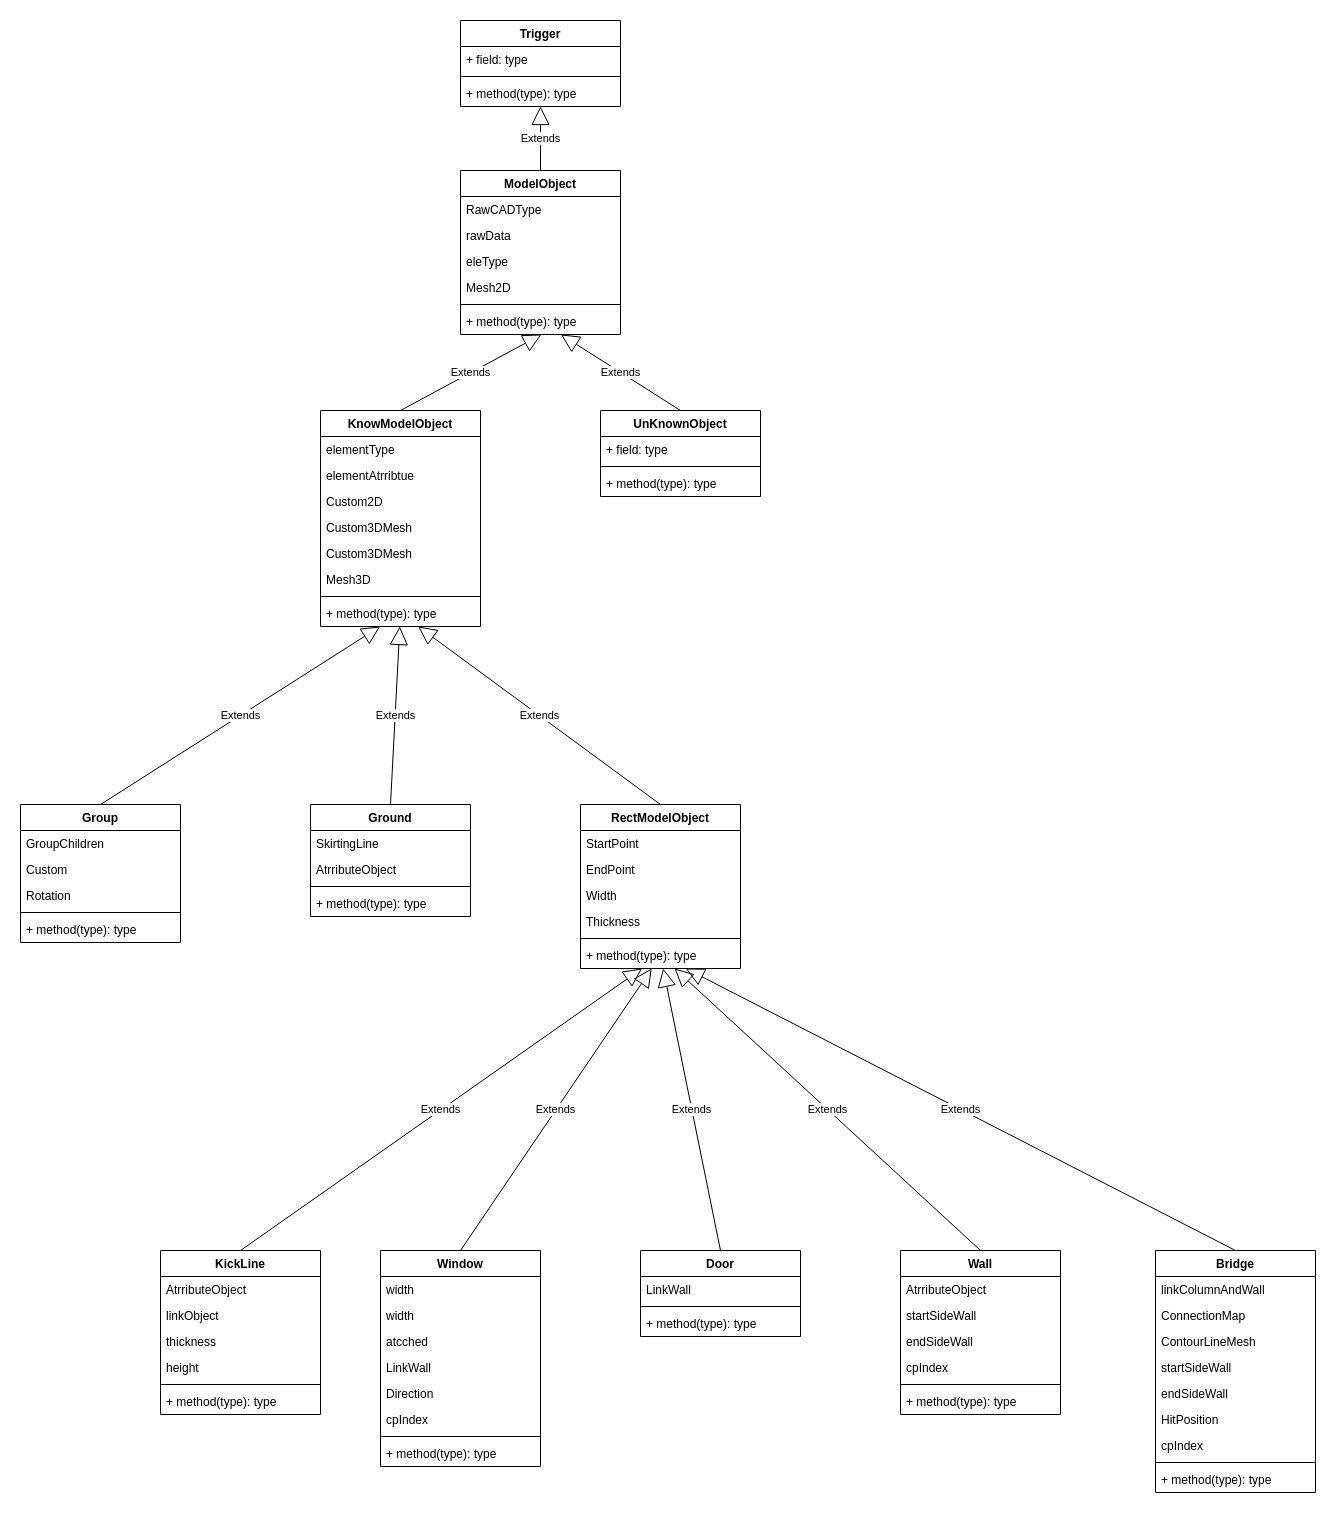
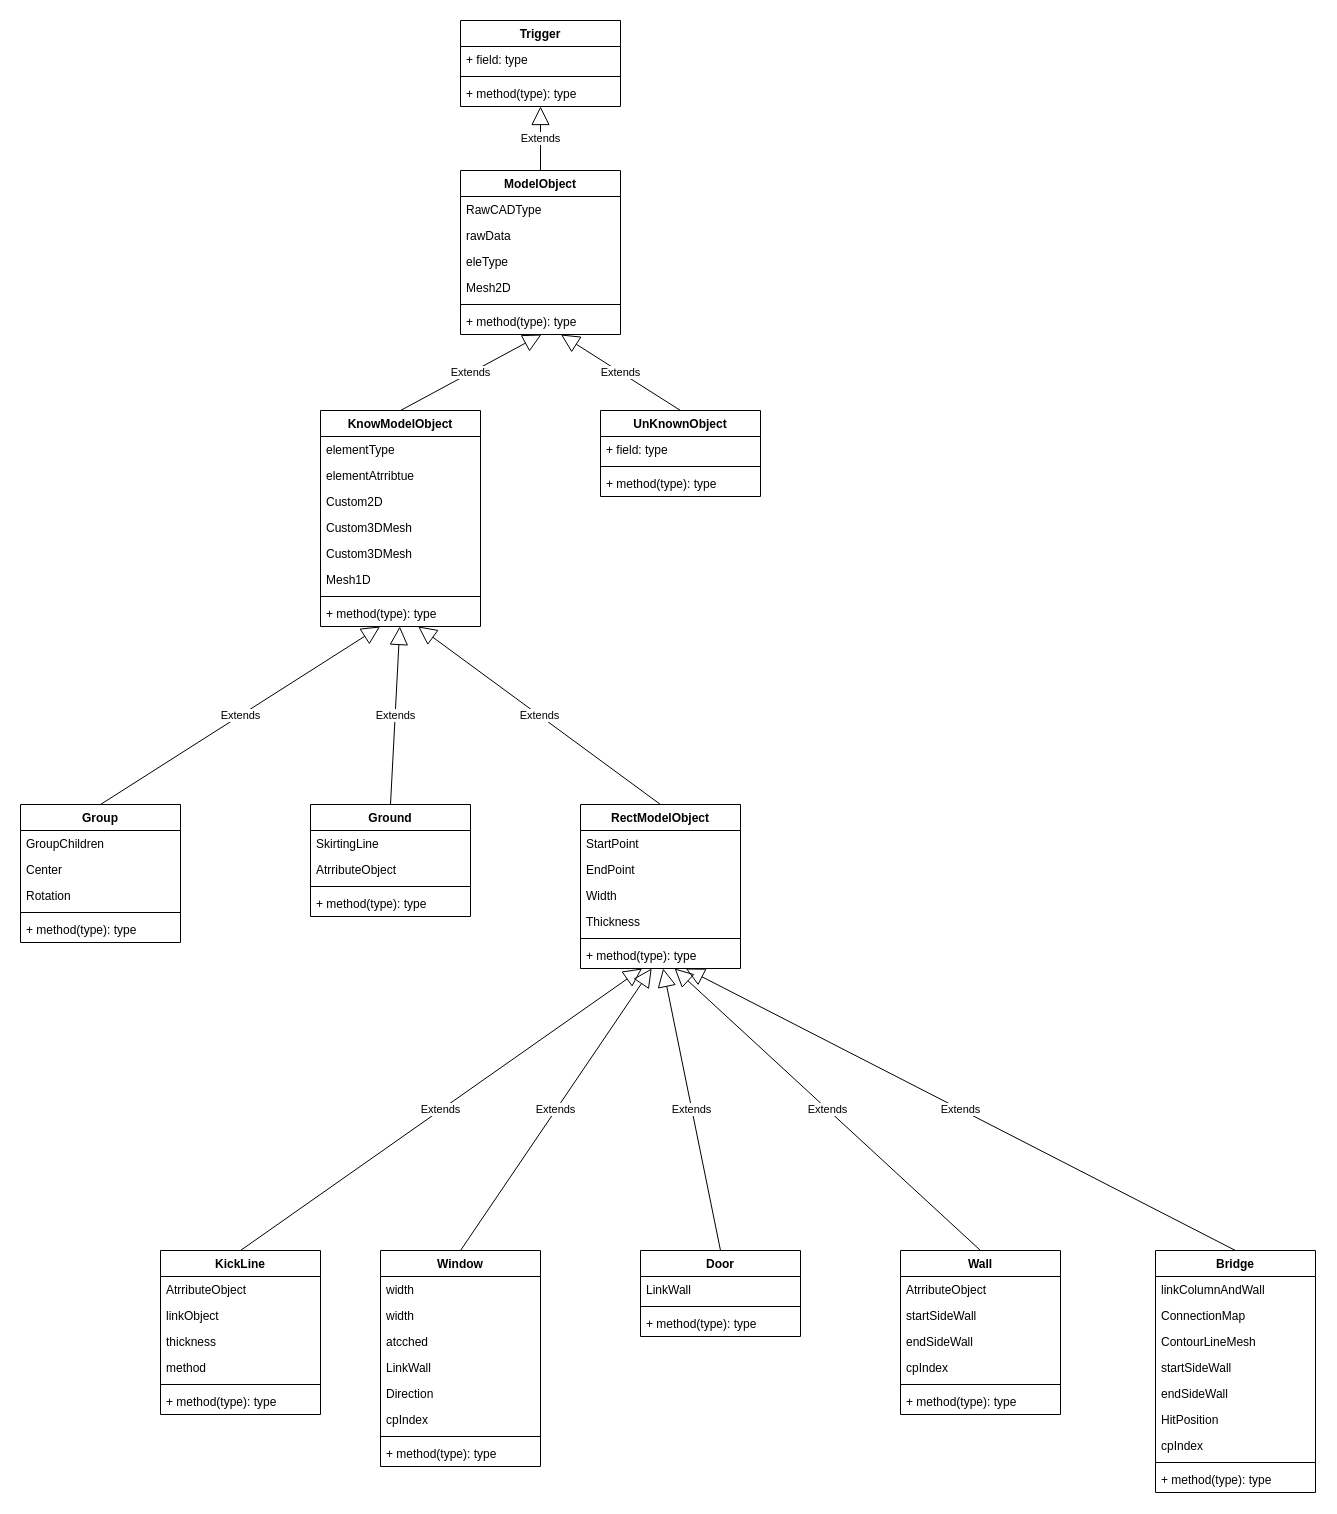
(346, 580) -> (346, 580)
(46, 870) -> (46, 870)
(185, 1368) -> (186, 1368)
